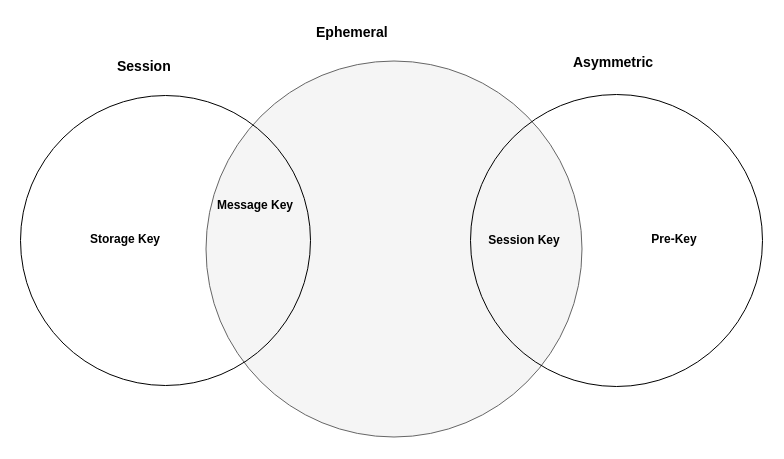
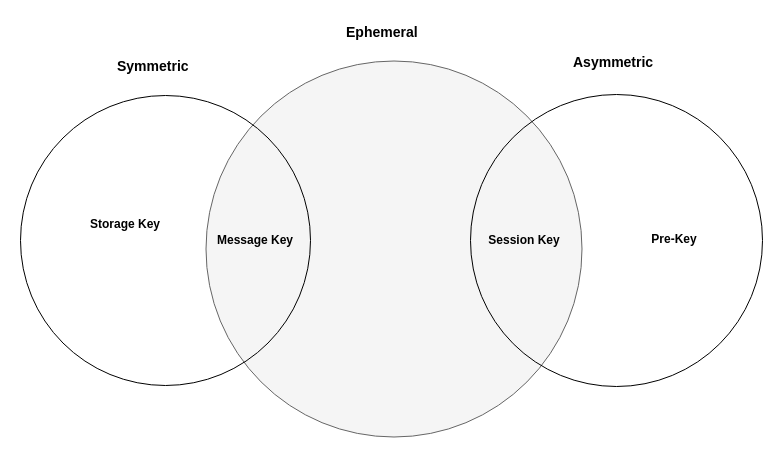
(364, 31) -> (394, 31)
(139, 52) -> (146, 52)
(256, 206) -> (256, 241)
(126, 239) -> (126, 224)
